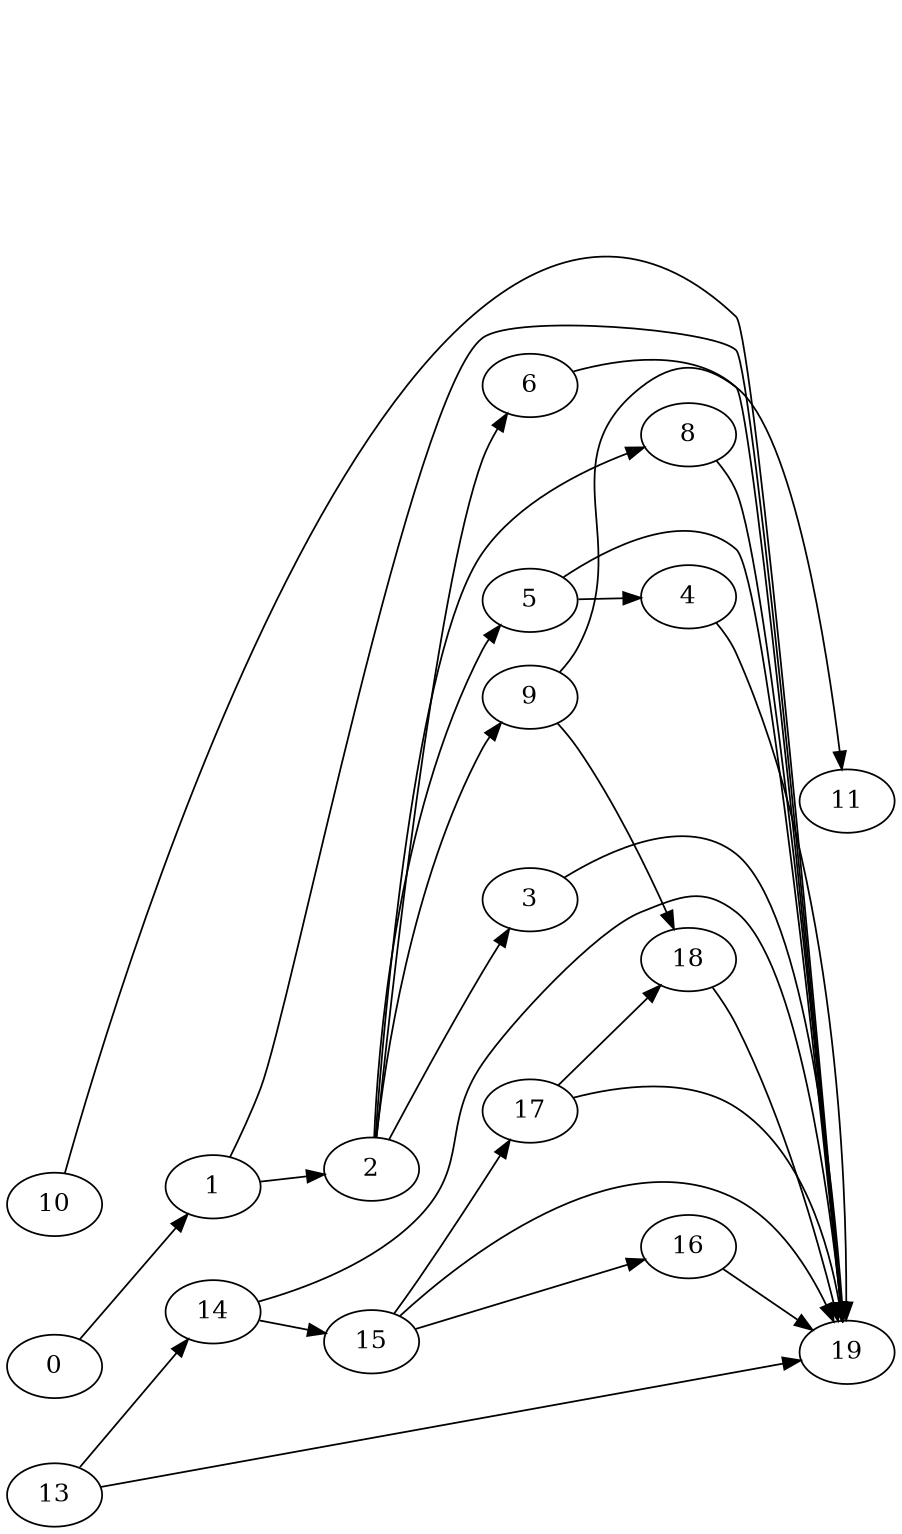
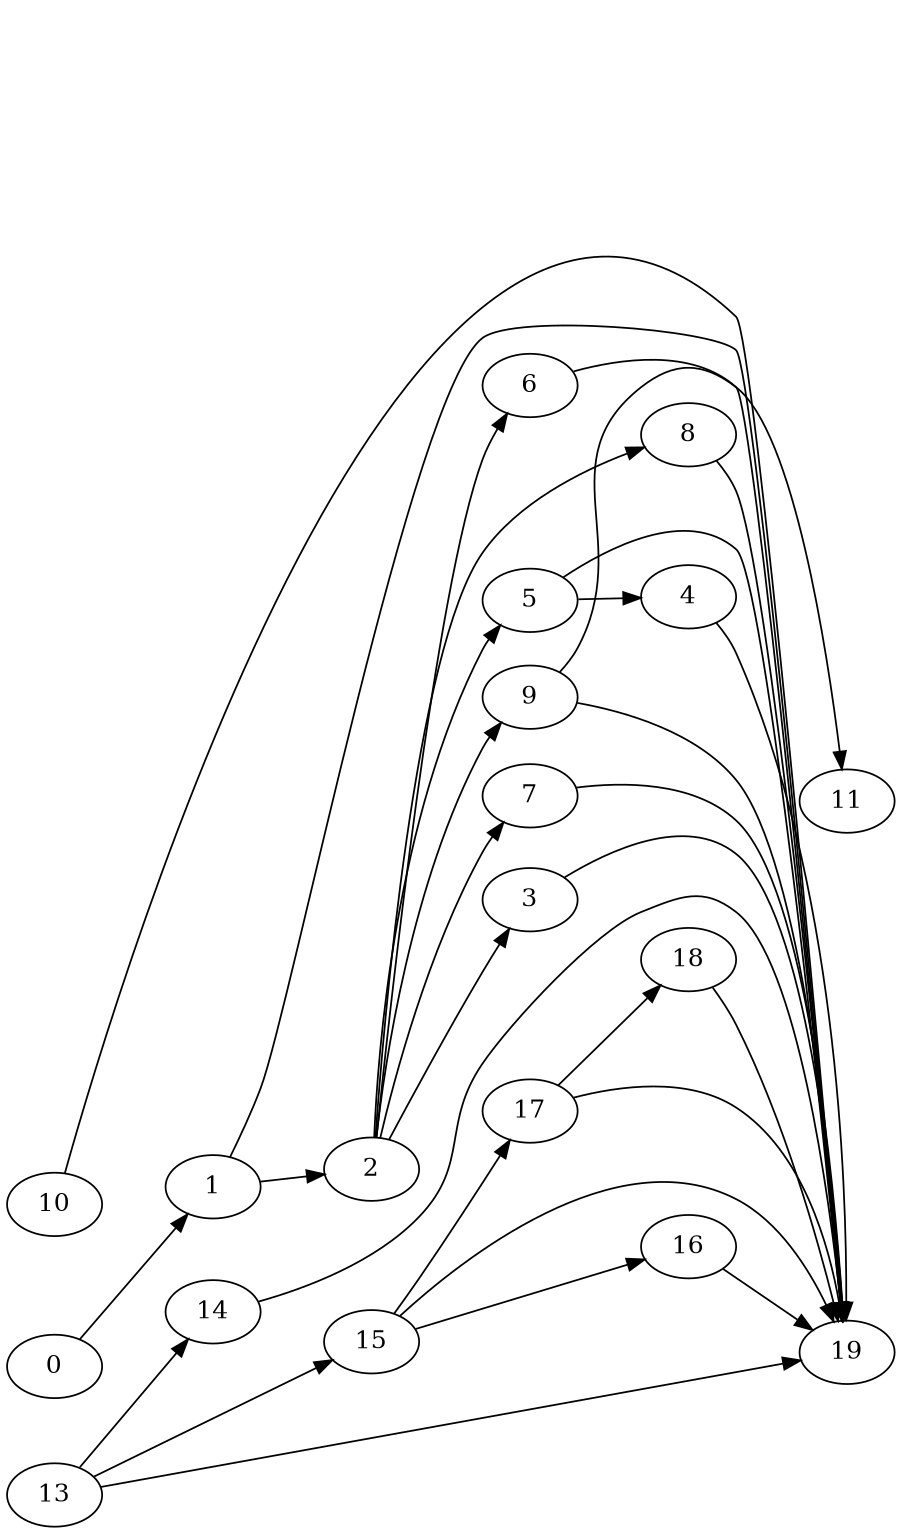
none -> (530, 796)
(618, 814) -> (767, 843)
(284, 1325) -> (205, 1422)
